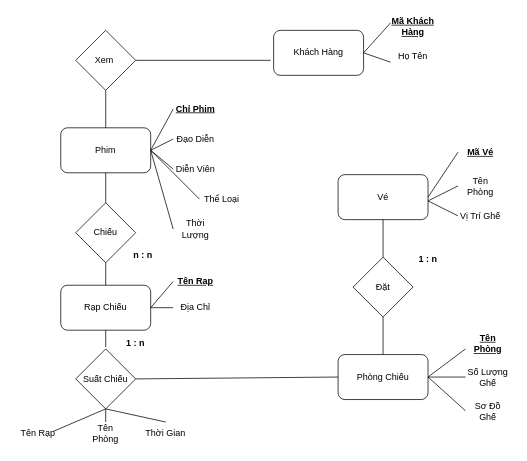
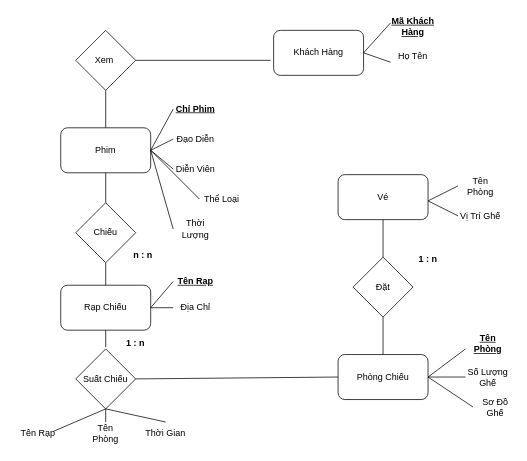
(480, 152) -> none
(443, 175) -> none
(488, 411) -> (495, 407)
